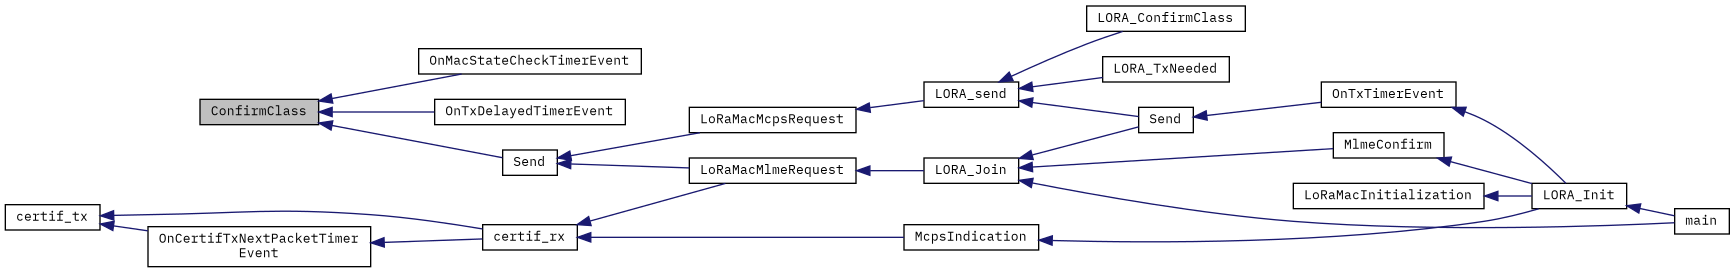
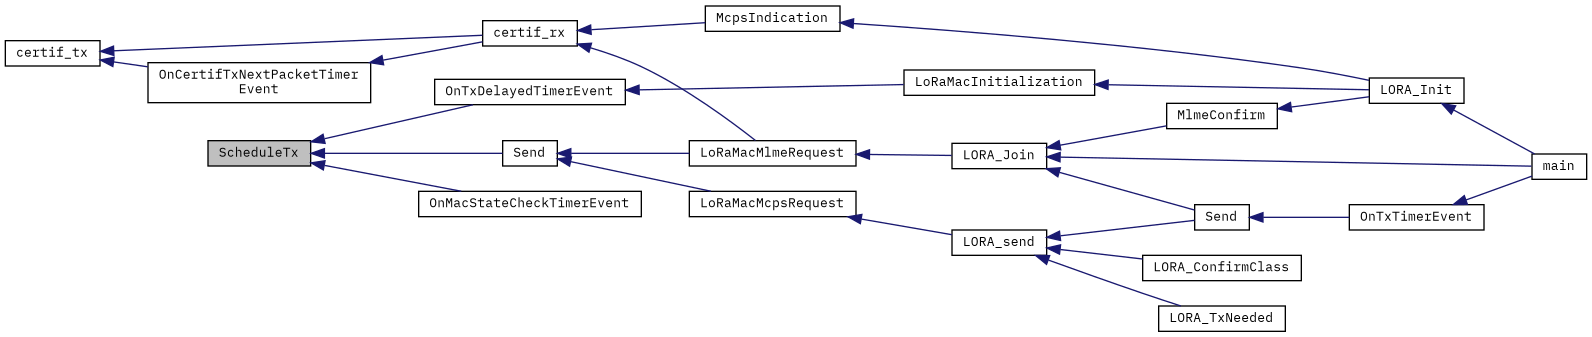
none -> (772, 87)
(259, 112) -> (259, 153)
(1519, 142) -> (1499, 188)
